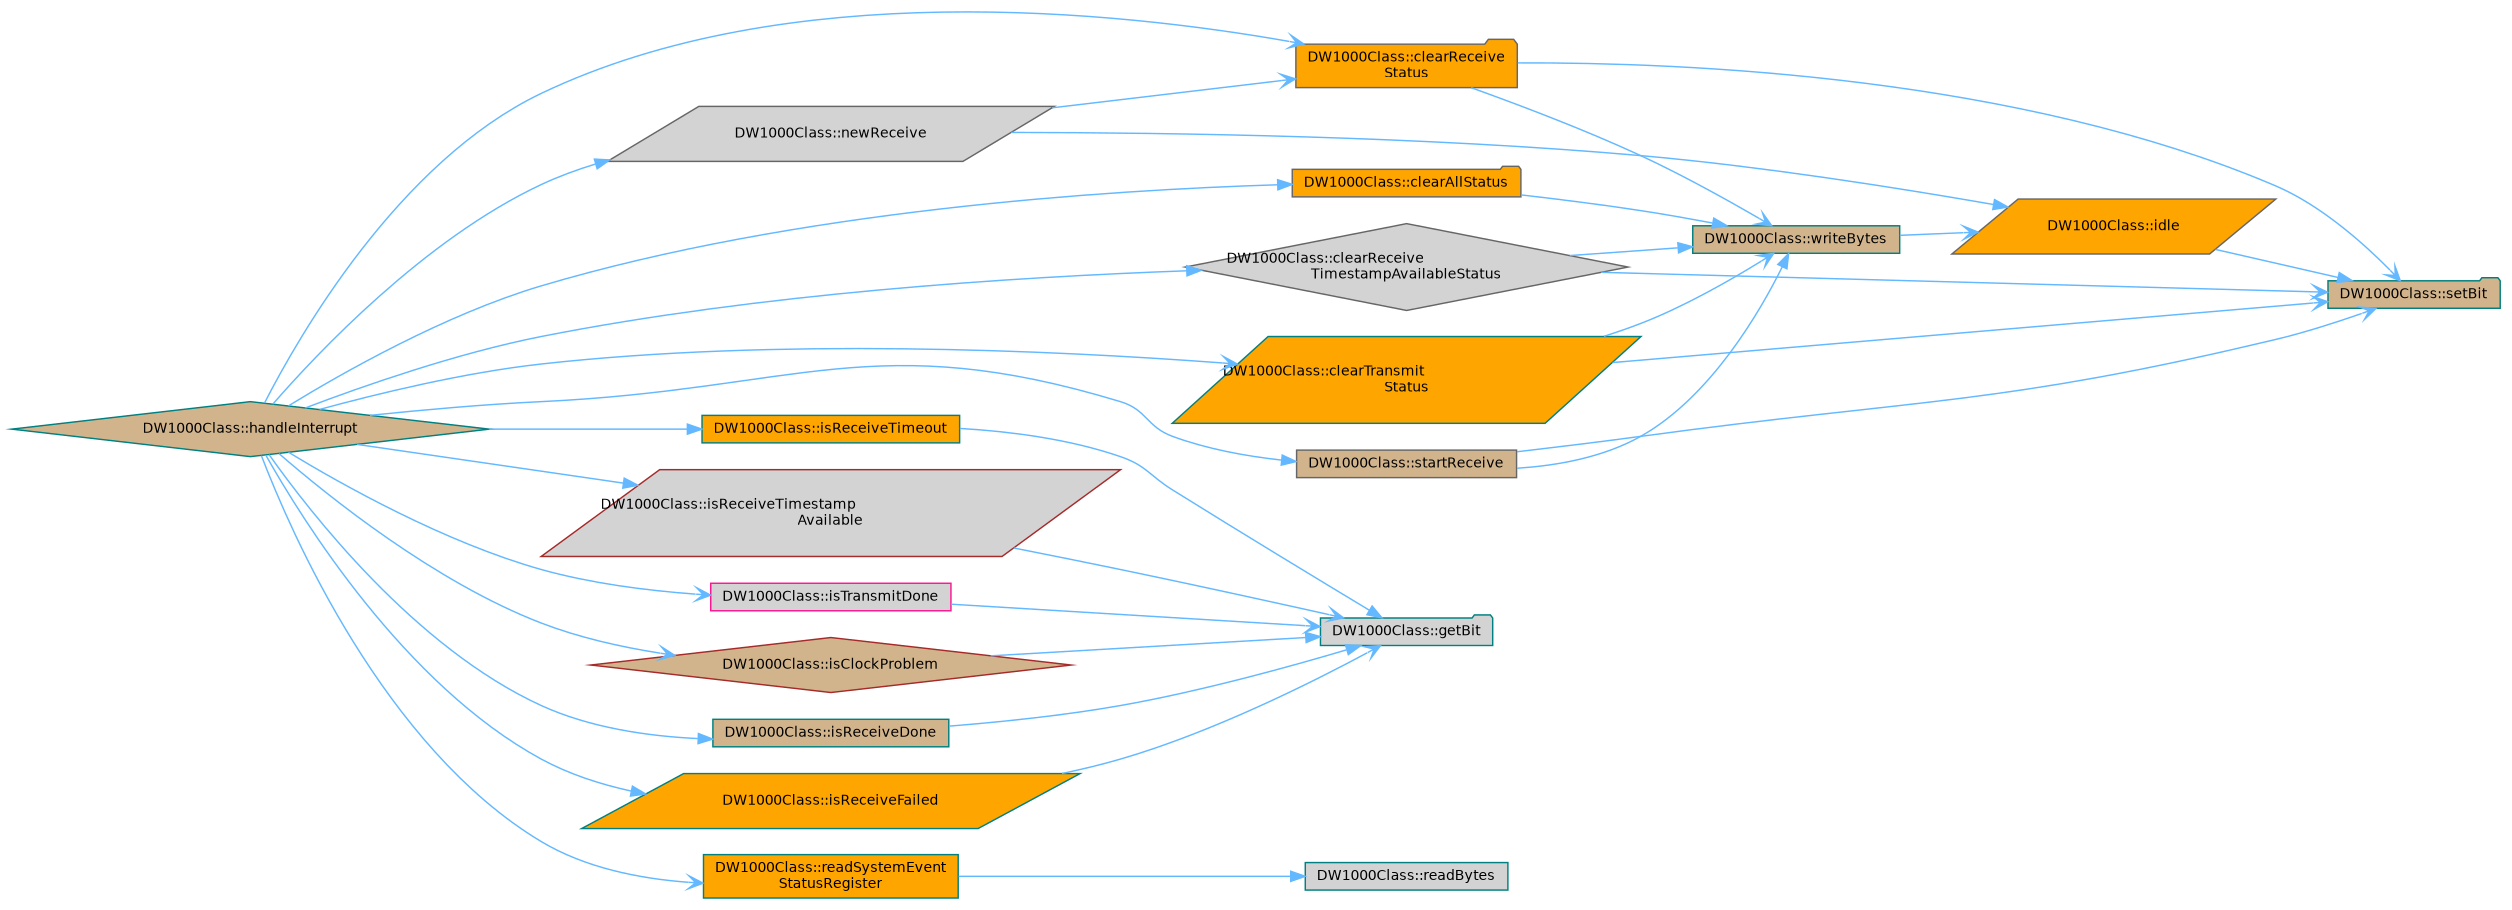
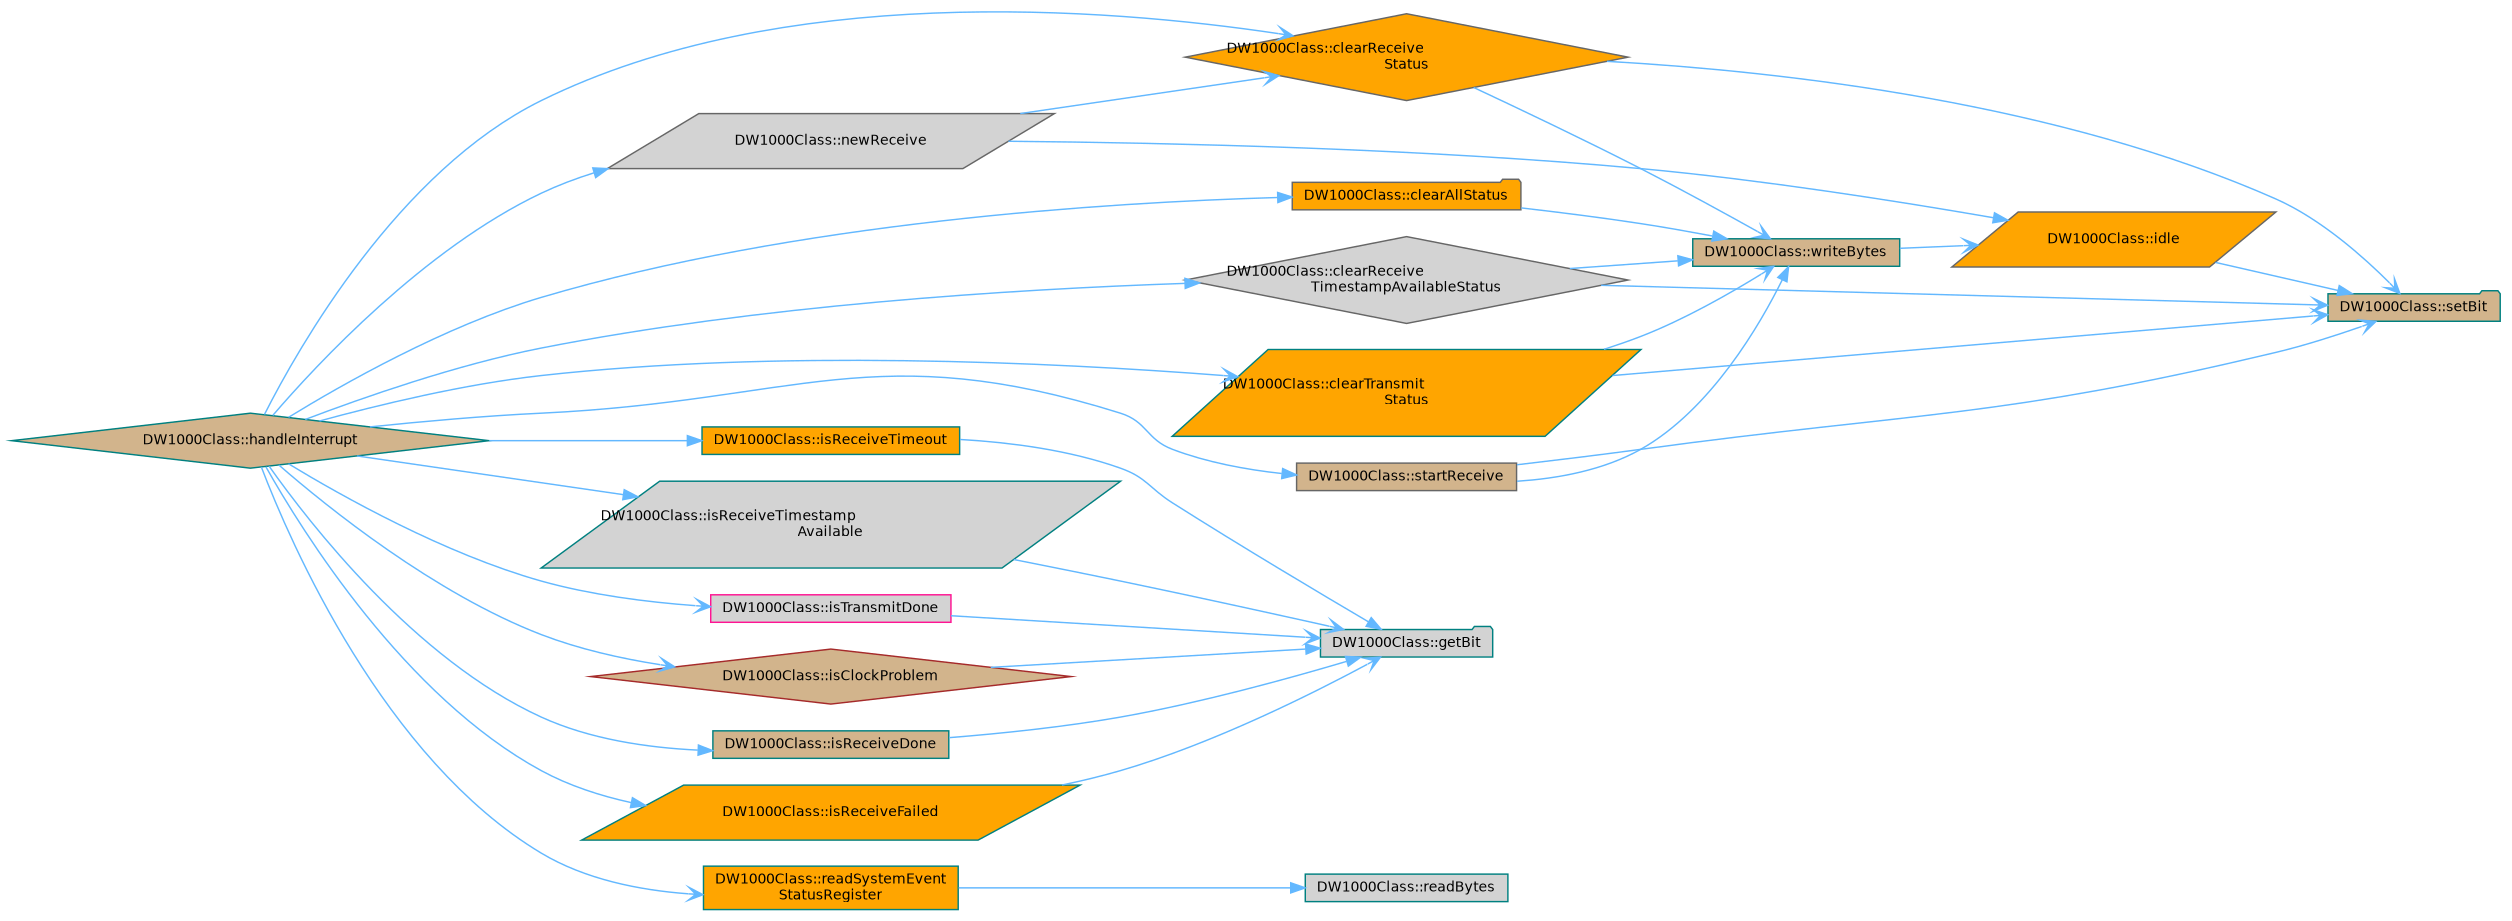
(1407, 66) -> (1407, 57)
(831, 513) -> (831, 525)
